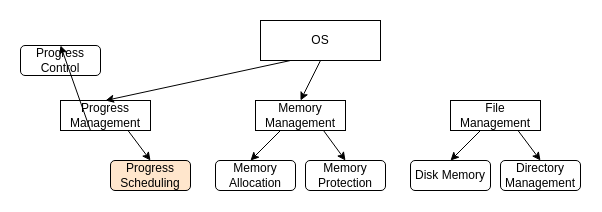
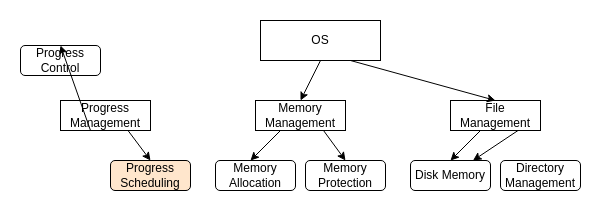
(200, 80) -> none
none -> (420, 80)
(527, 143) -> (499, 143)
